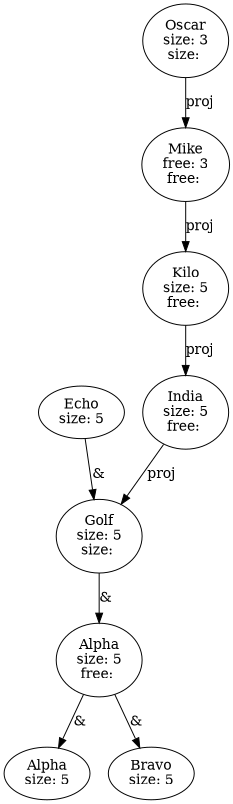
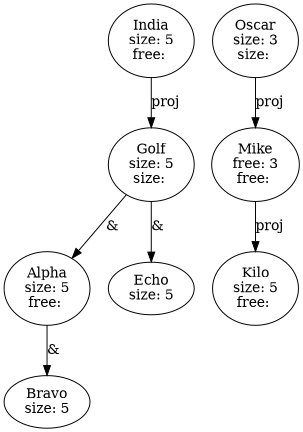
(186, 345) -> none
(89, 464) -> (151, 227)
(47, 773) -> none
